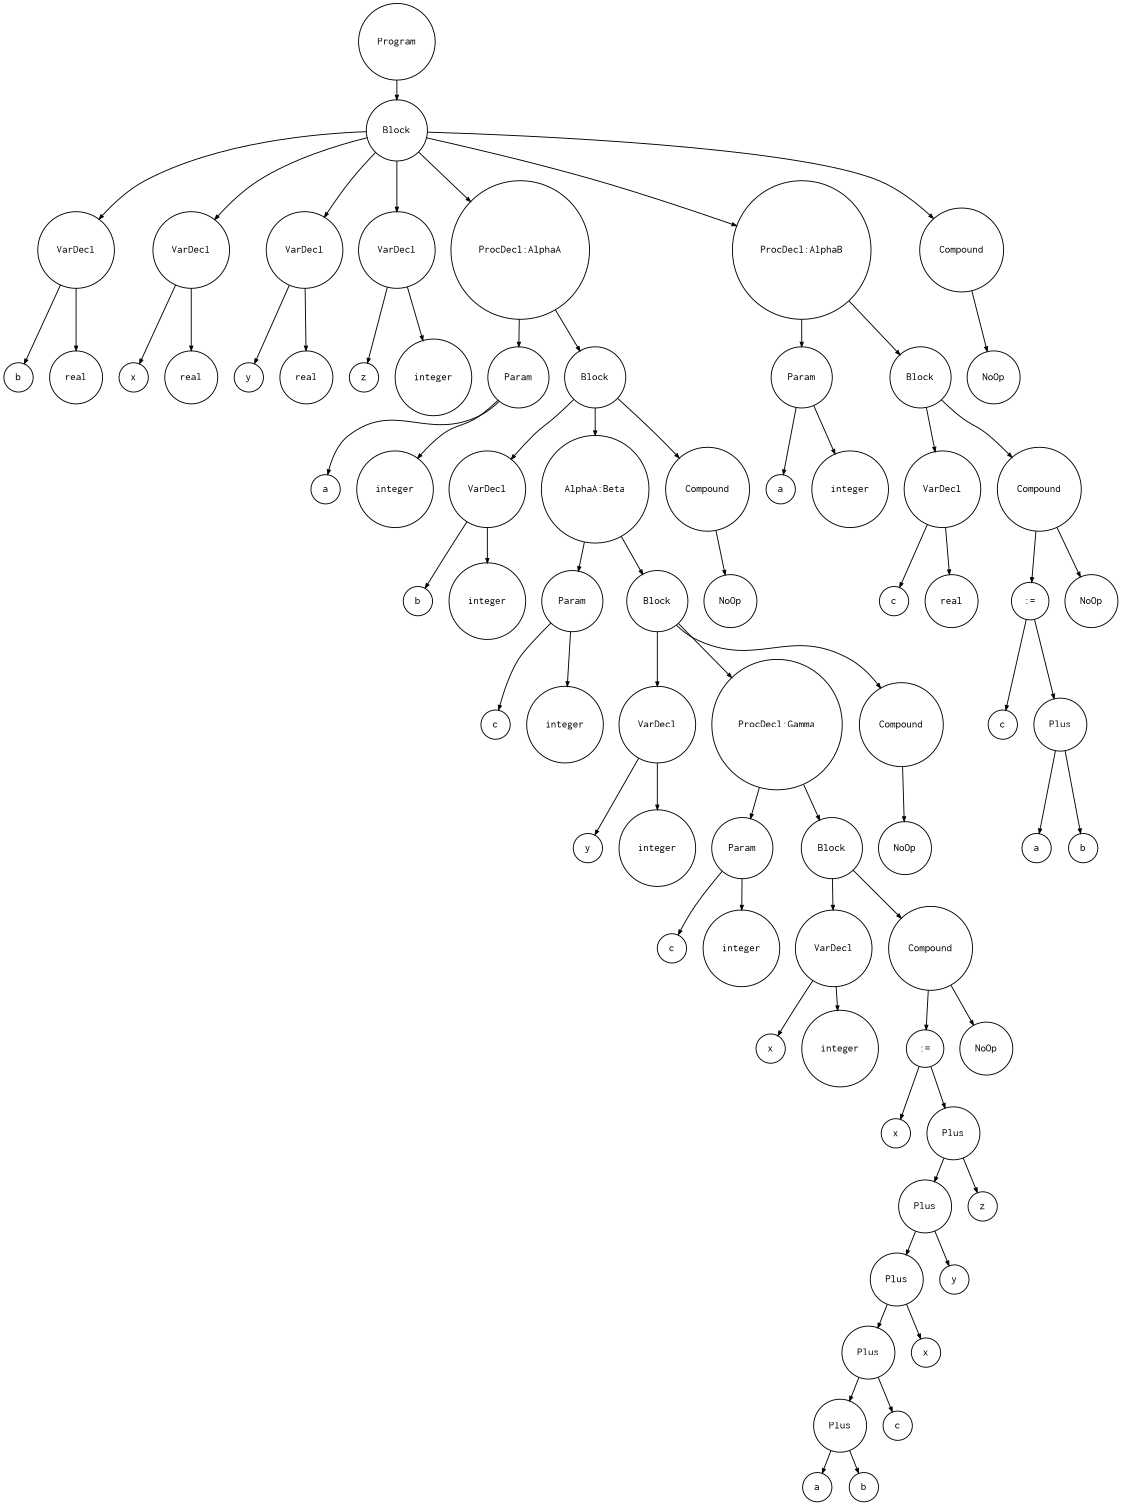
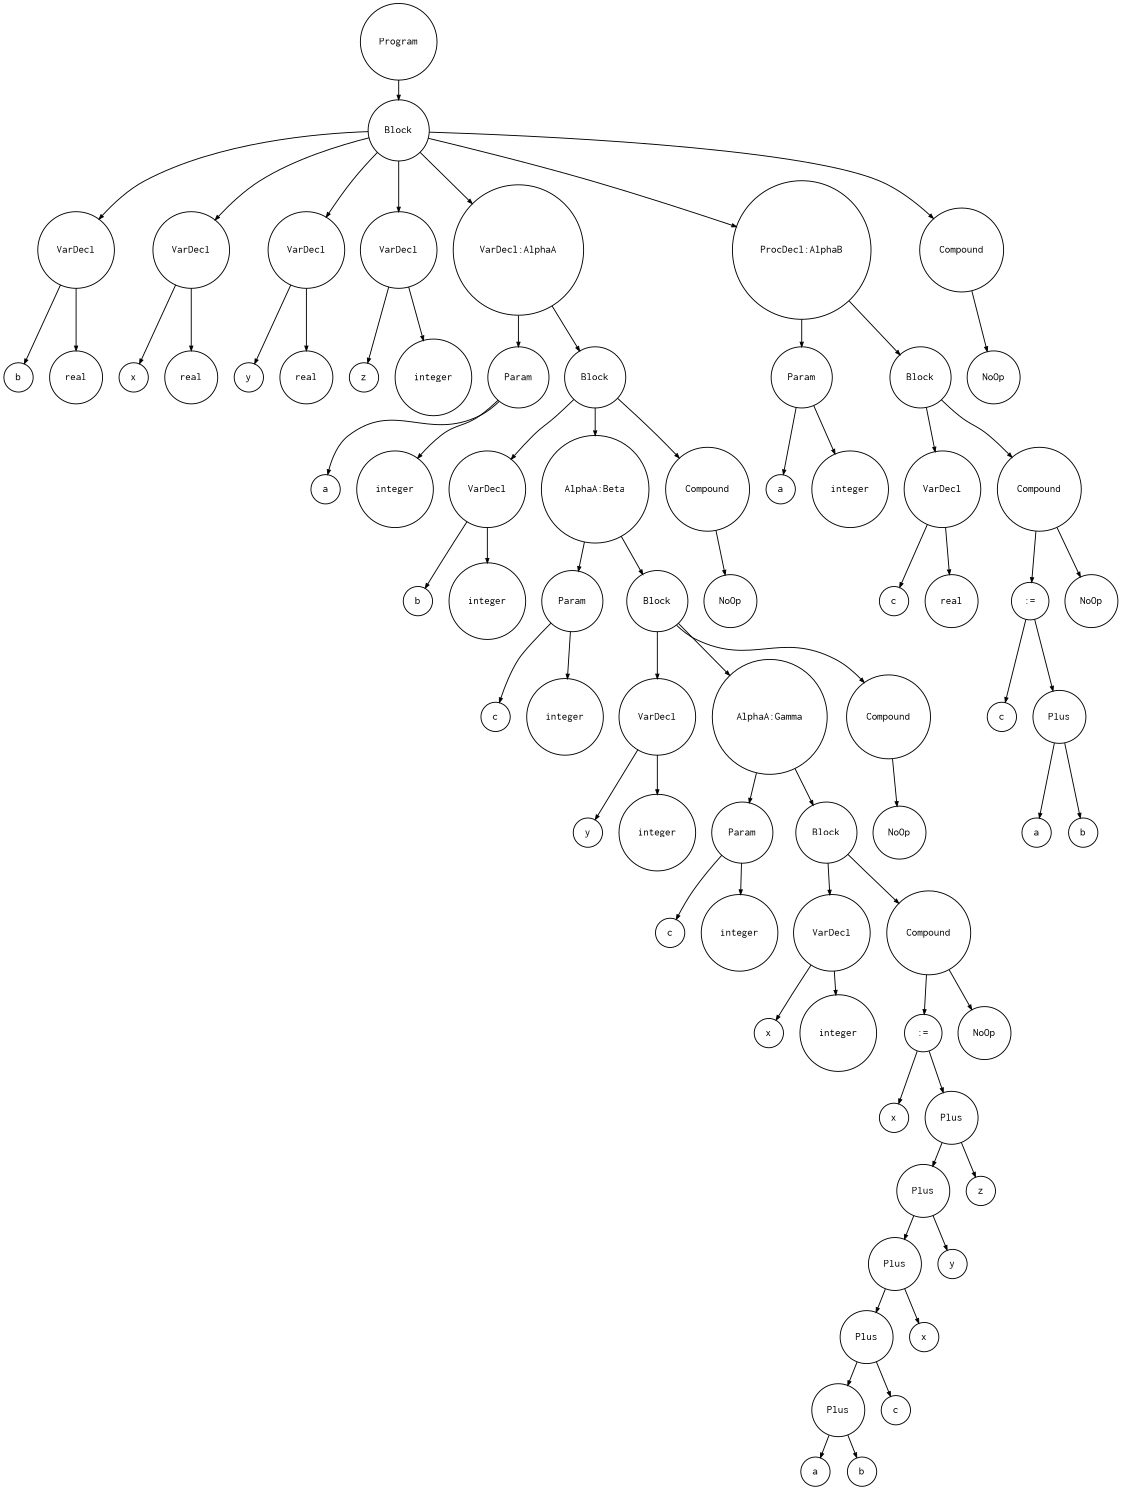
(520, 250) -> (518, 250)
(777, 725) -> (770, 717)
